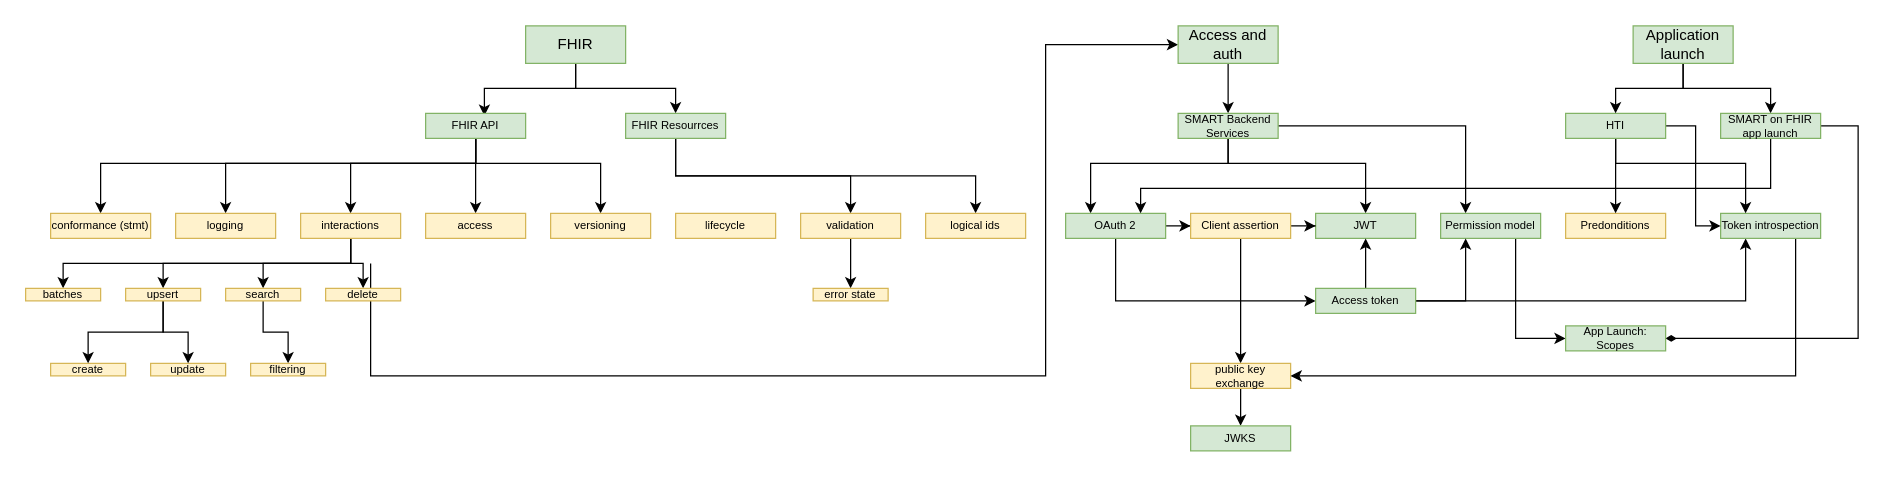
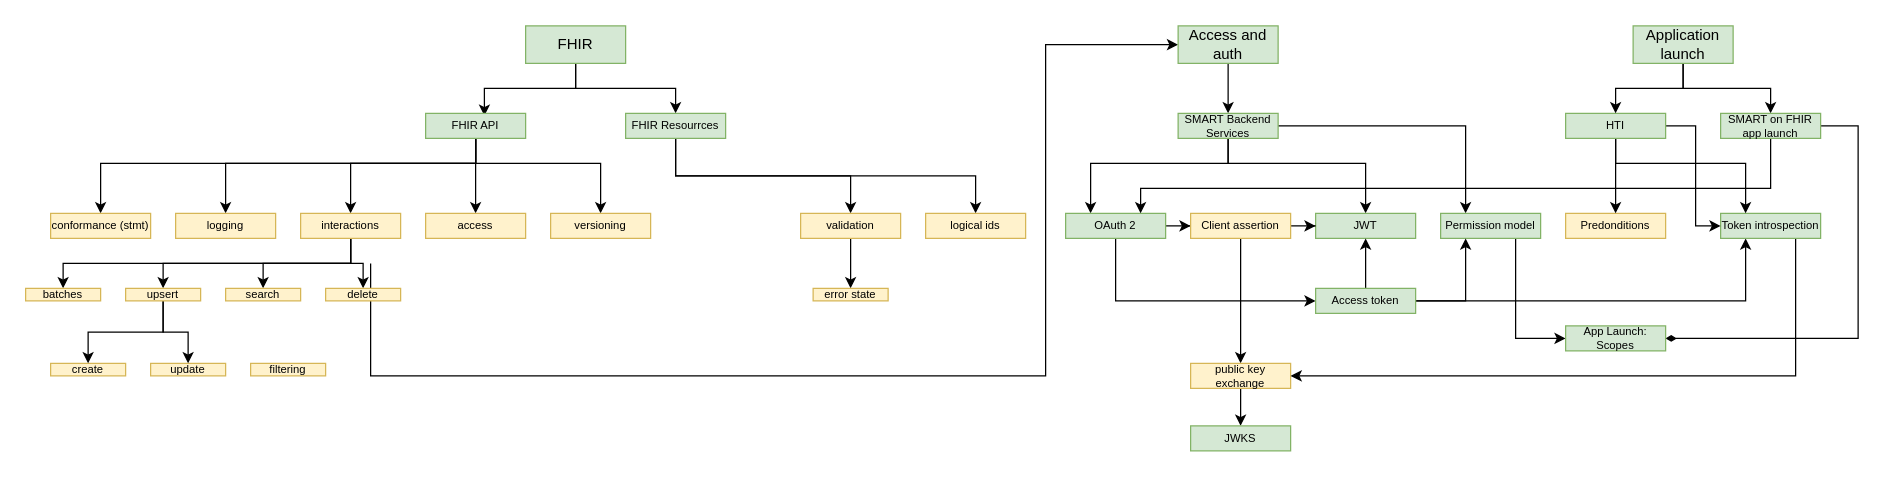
(726, 226) -> none
(271, 332) -> none
